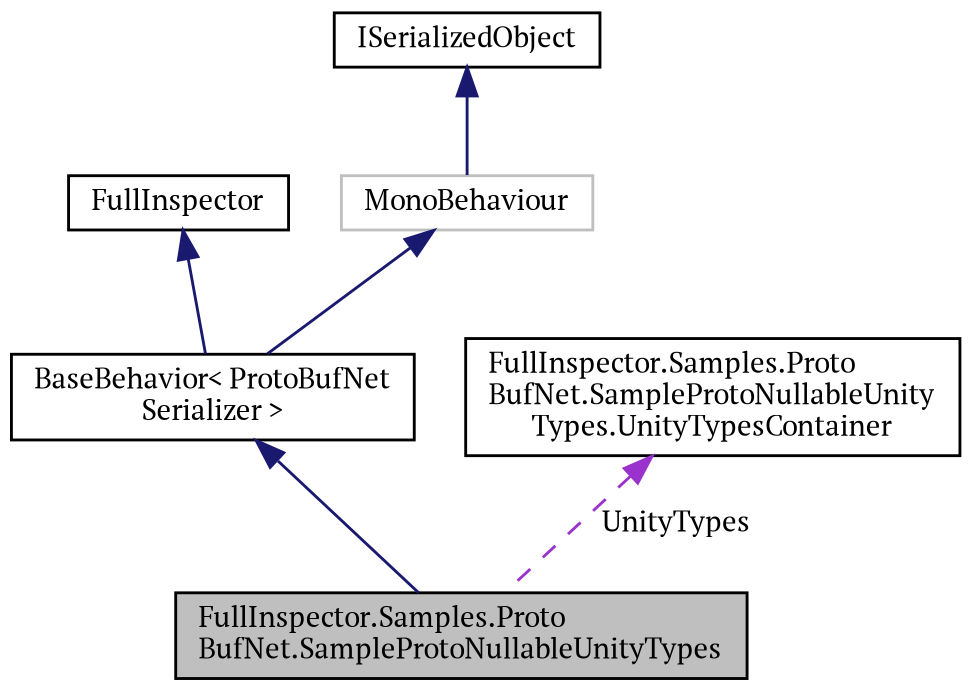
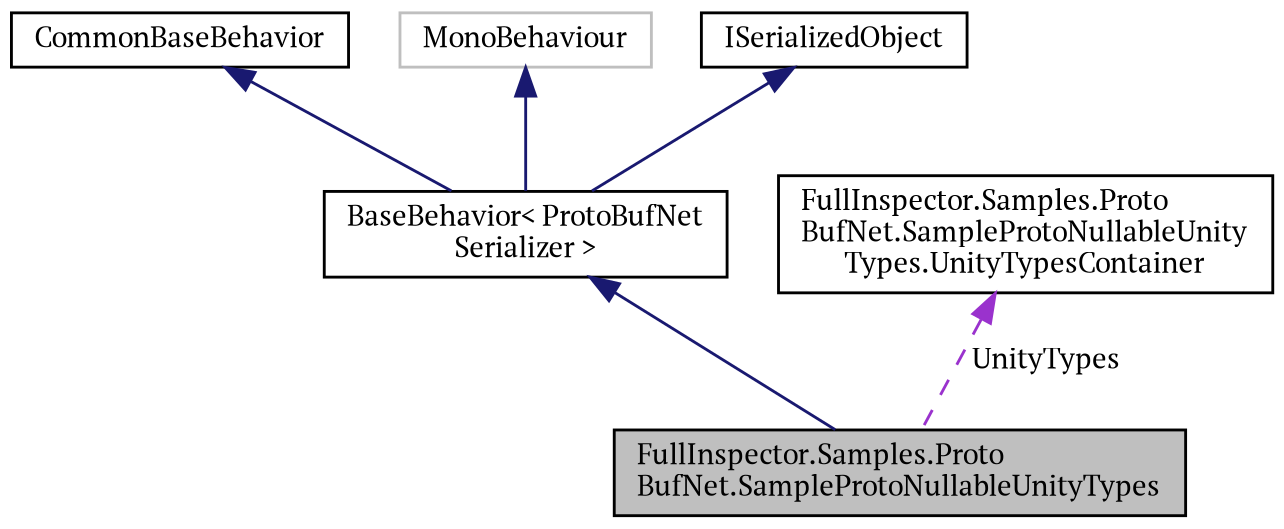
(467, 136) -> (680, 137)
(179, 203) -> (180, 40)
